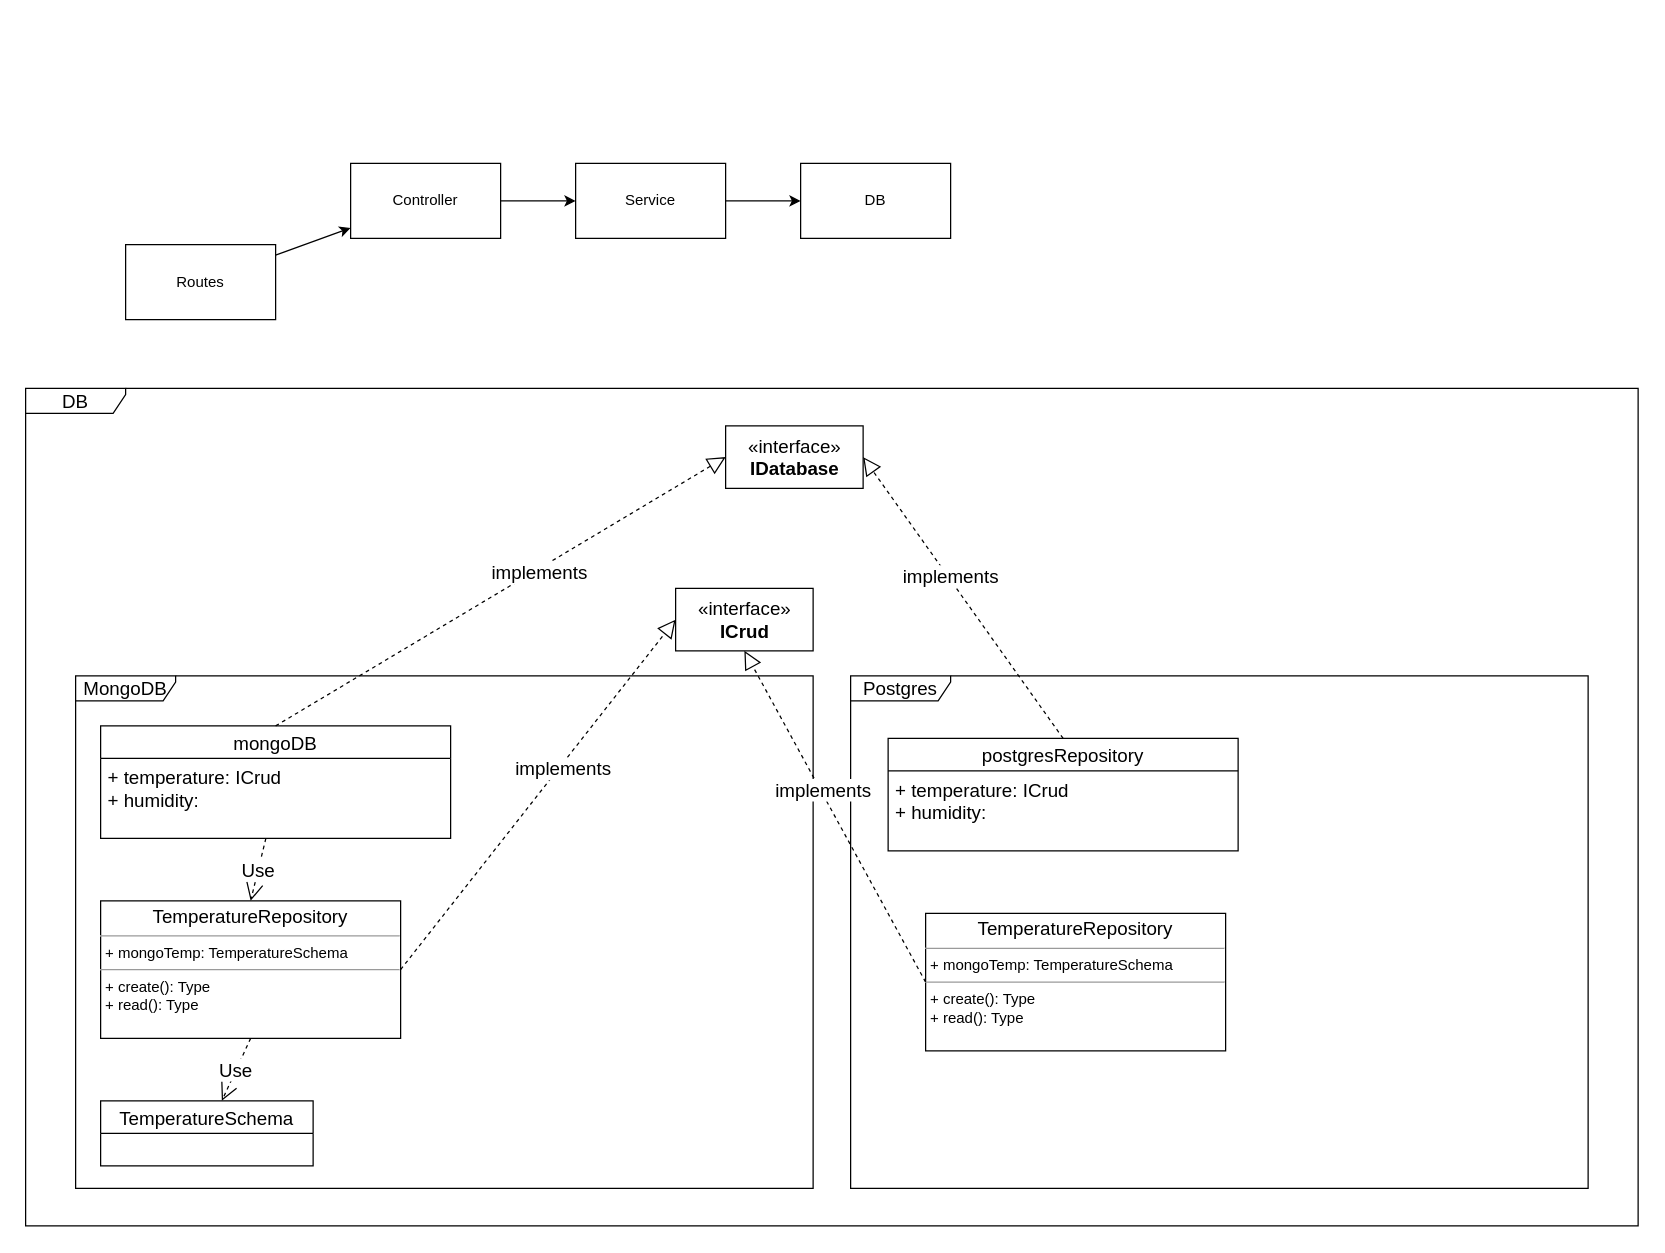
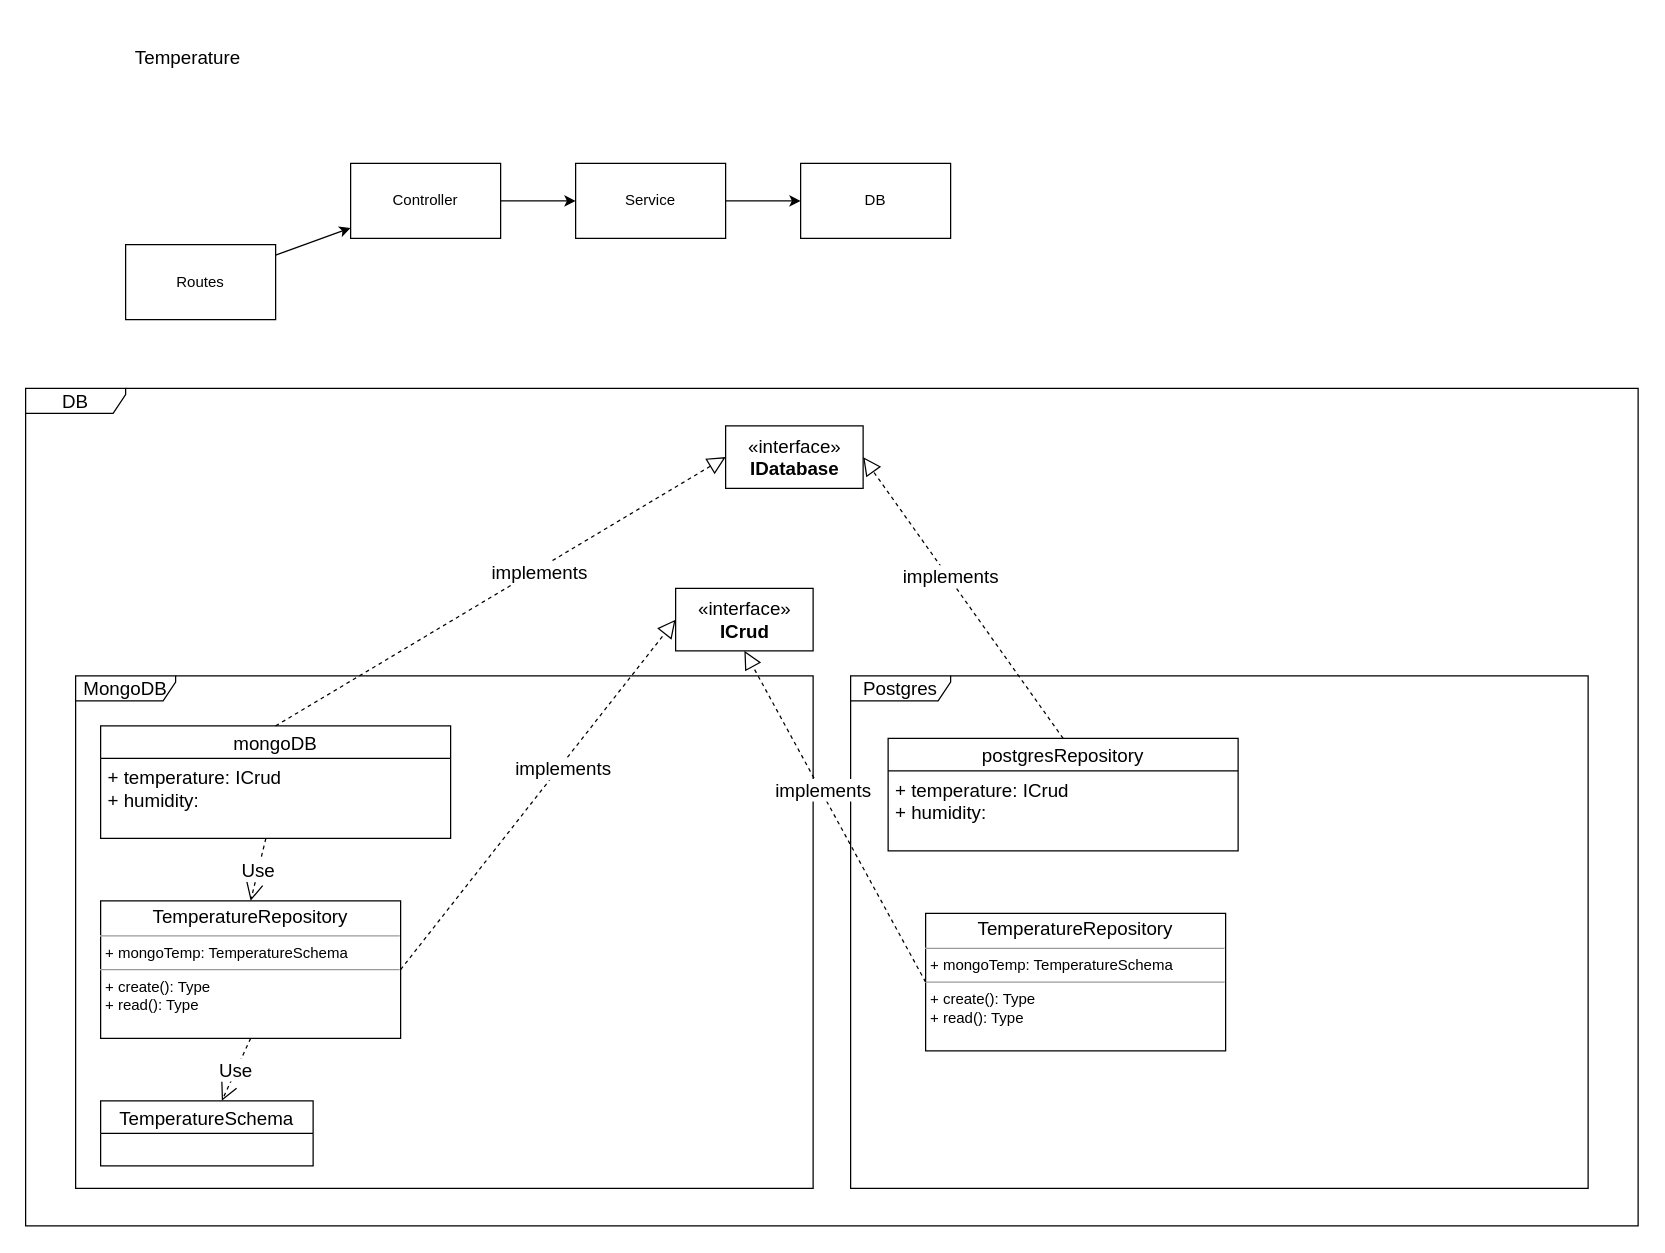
none -> (188, 57)
